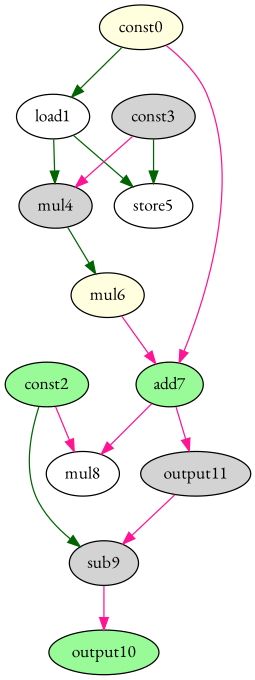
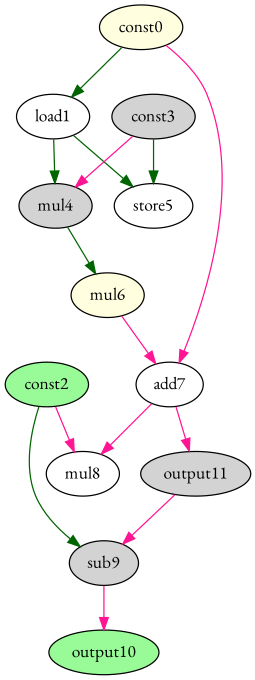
(170, 384) -> (170, 384)
